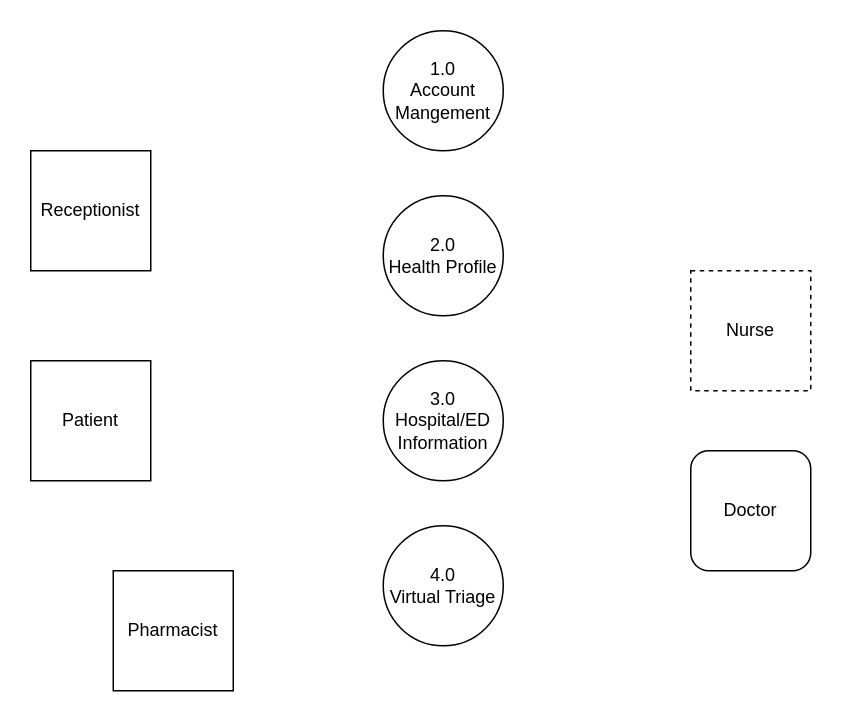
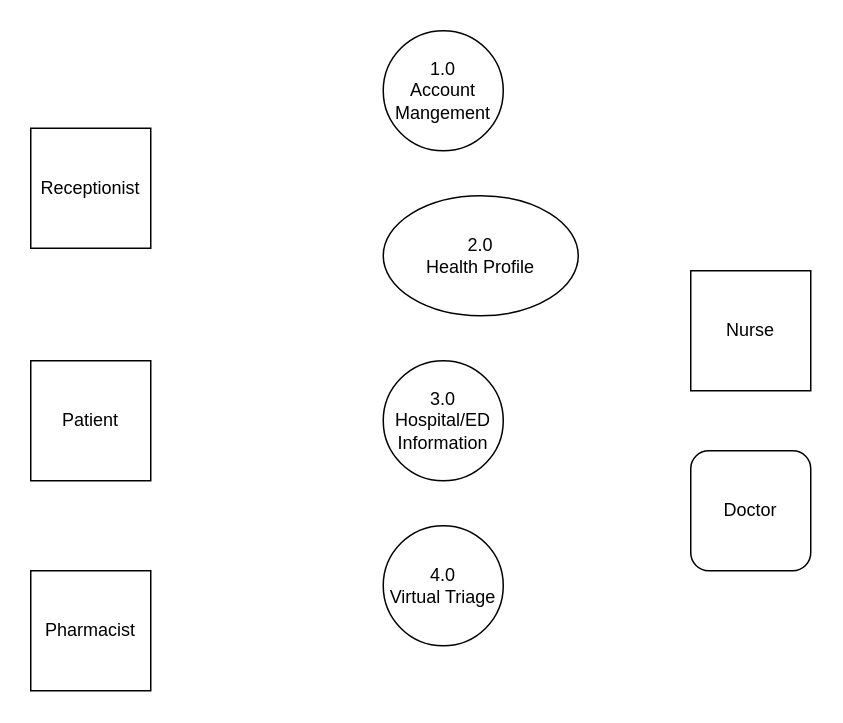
(91, 211) -> (91, 188)
(443, 256) -> (481, 256)
(751, 331) -> (751, 331)
(173, 631) -> (91, 631)
